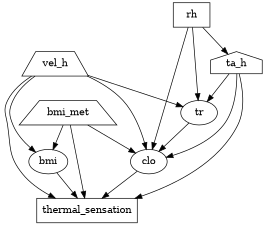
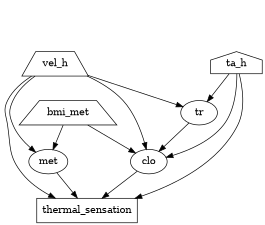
(192, 15) -> none
(77, 158) -> none
(48, 162) -> (48, 162)
